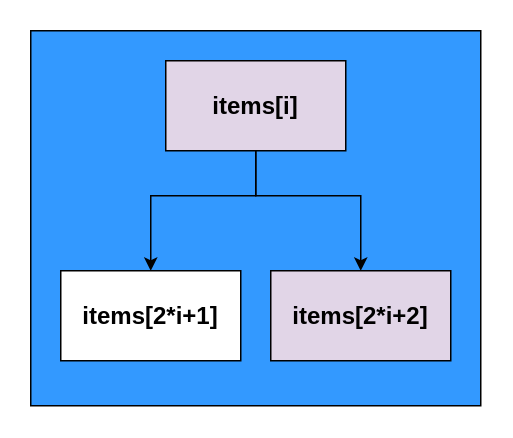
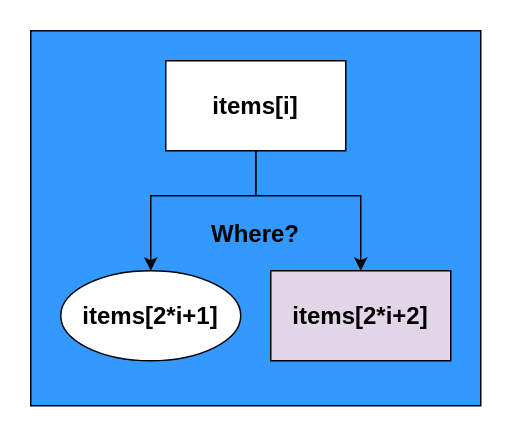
(256, 106) -> (256, 106)
none -> (256, 233)
(151, 316) -> (151, 316)
